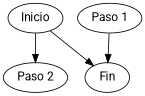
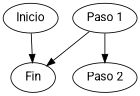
(35, 44) -> (105, 44)
